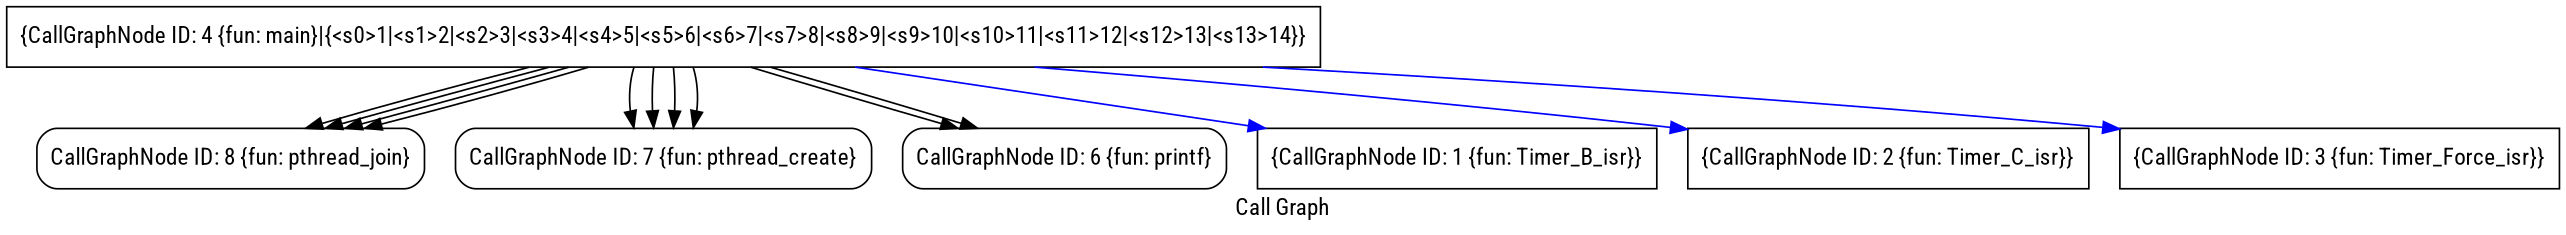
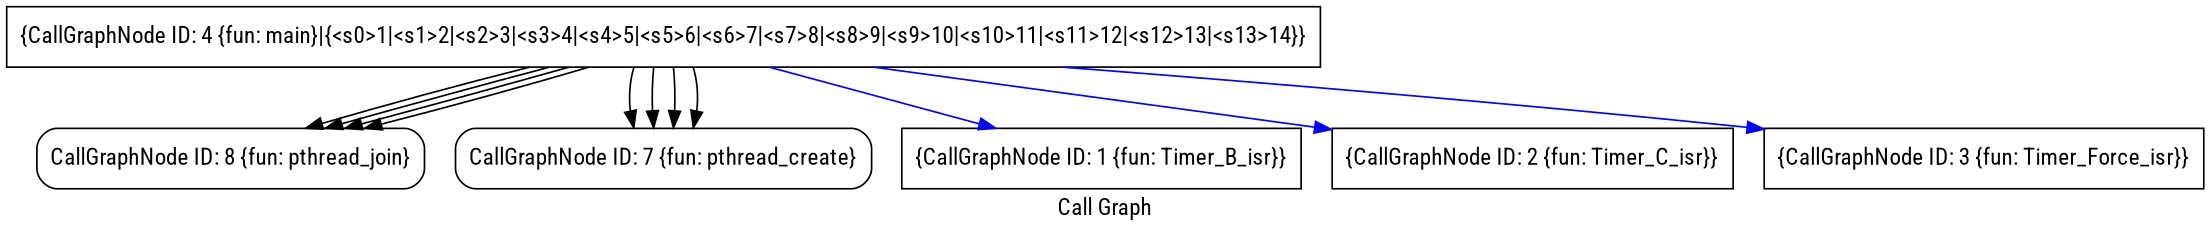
(1065, 159) -> none
